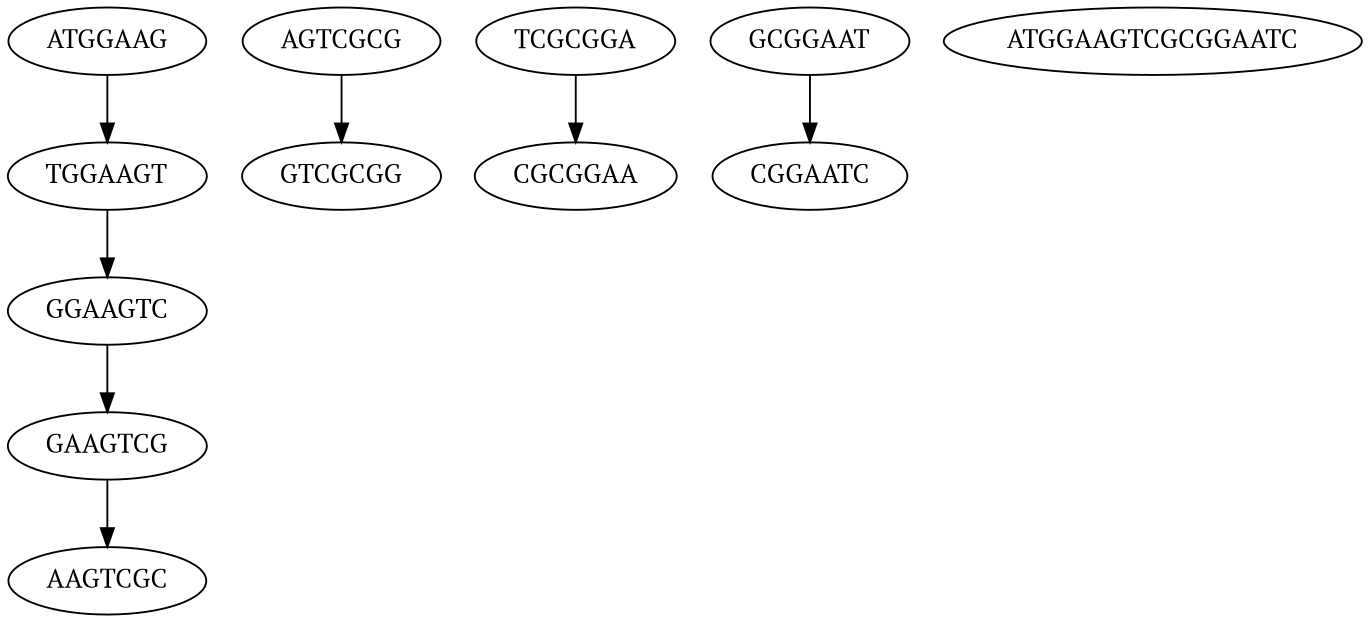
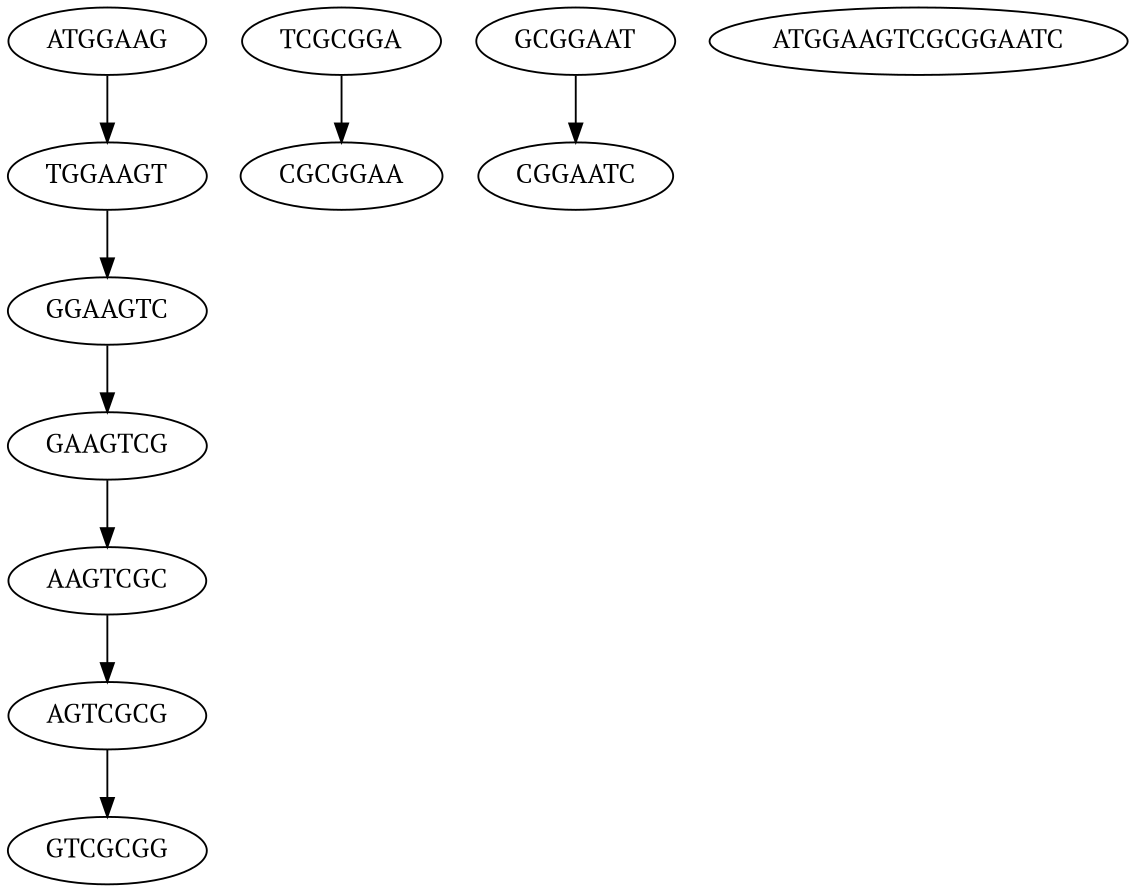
none -> (107, 639)
